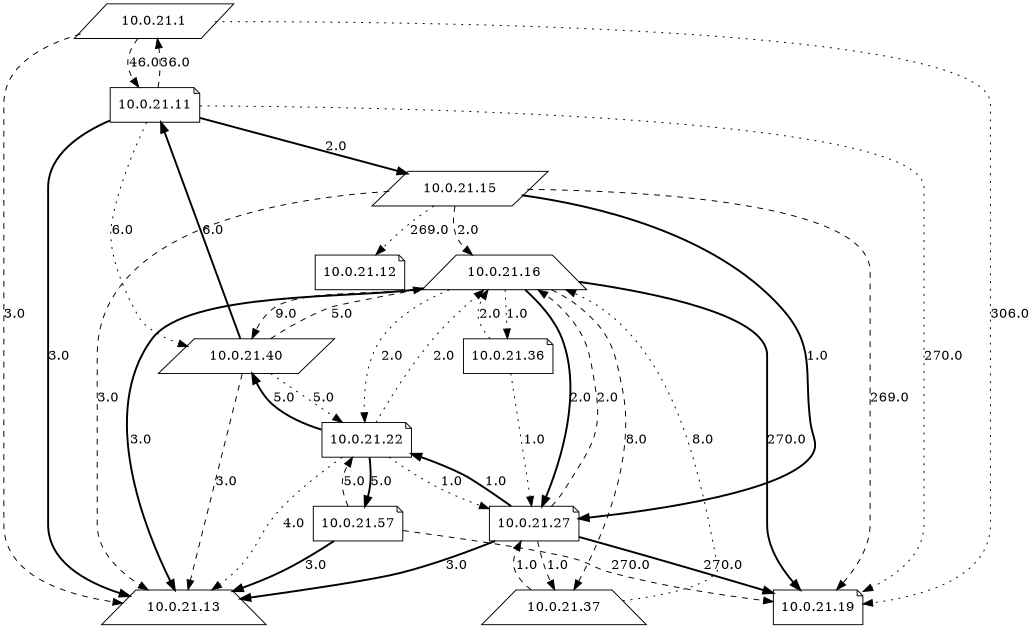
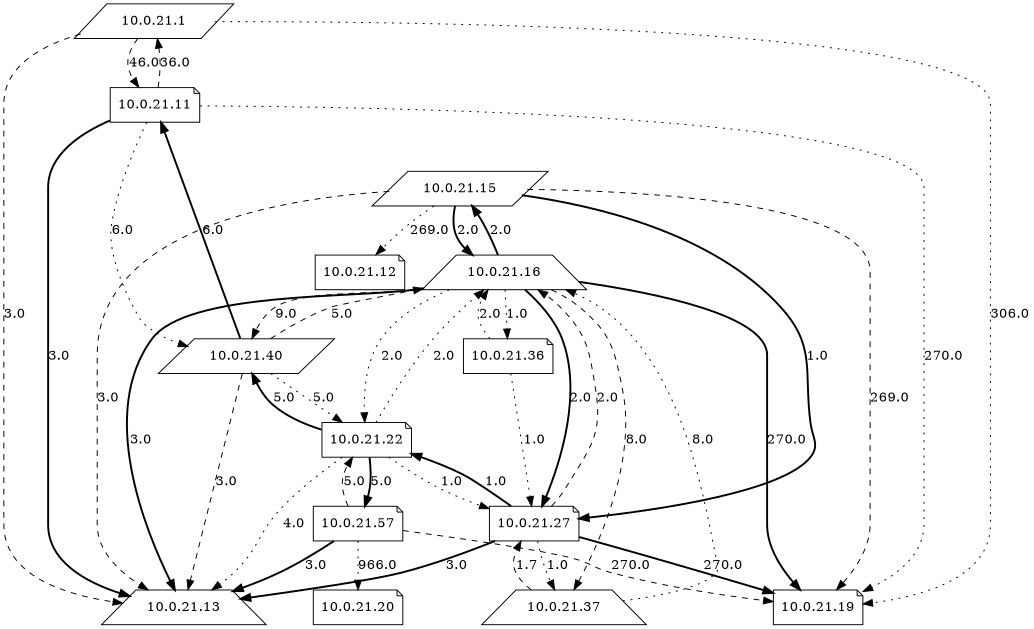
(299, 144) -> (489, 234)
(454, 229) -> (454, 229)
(543, 562) -> (543, 562)
(527, 565) -> (527, 565)
none -> (358, 607)
